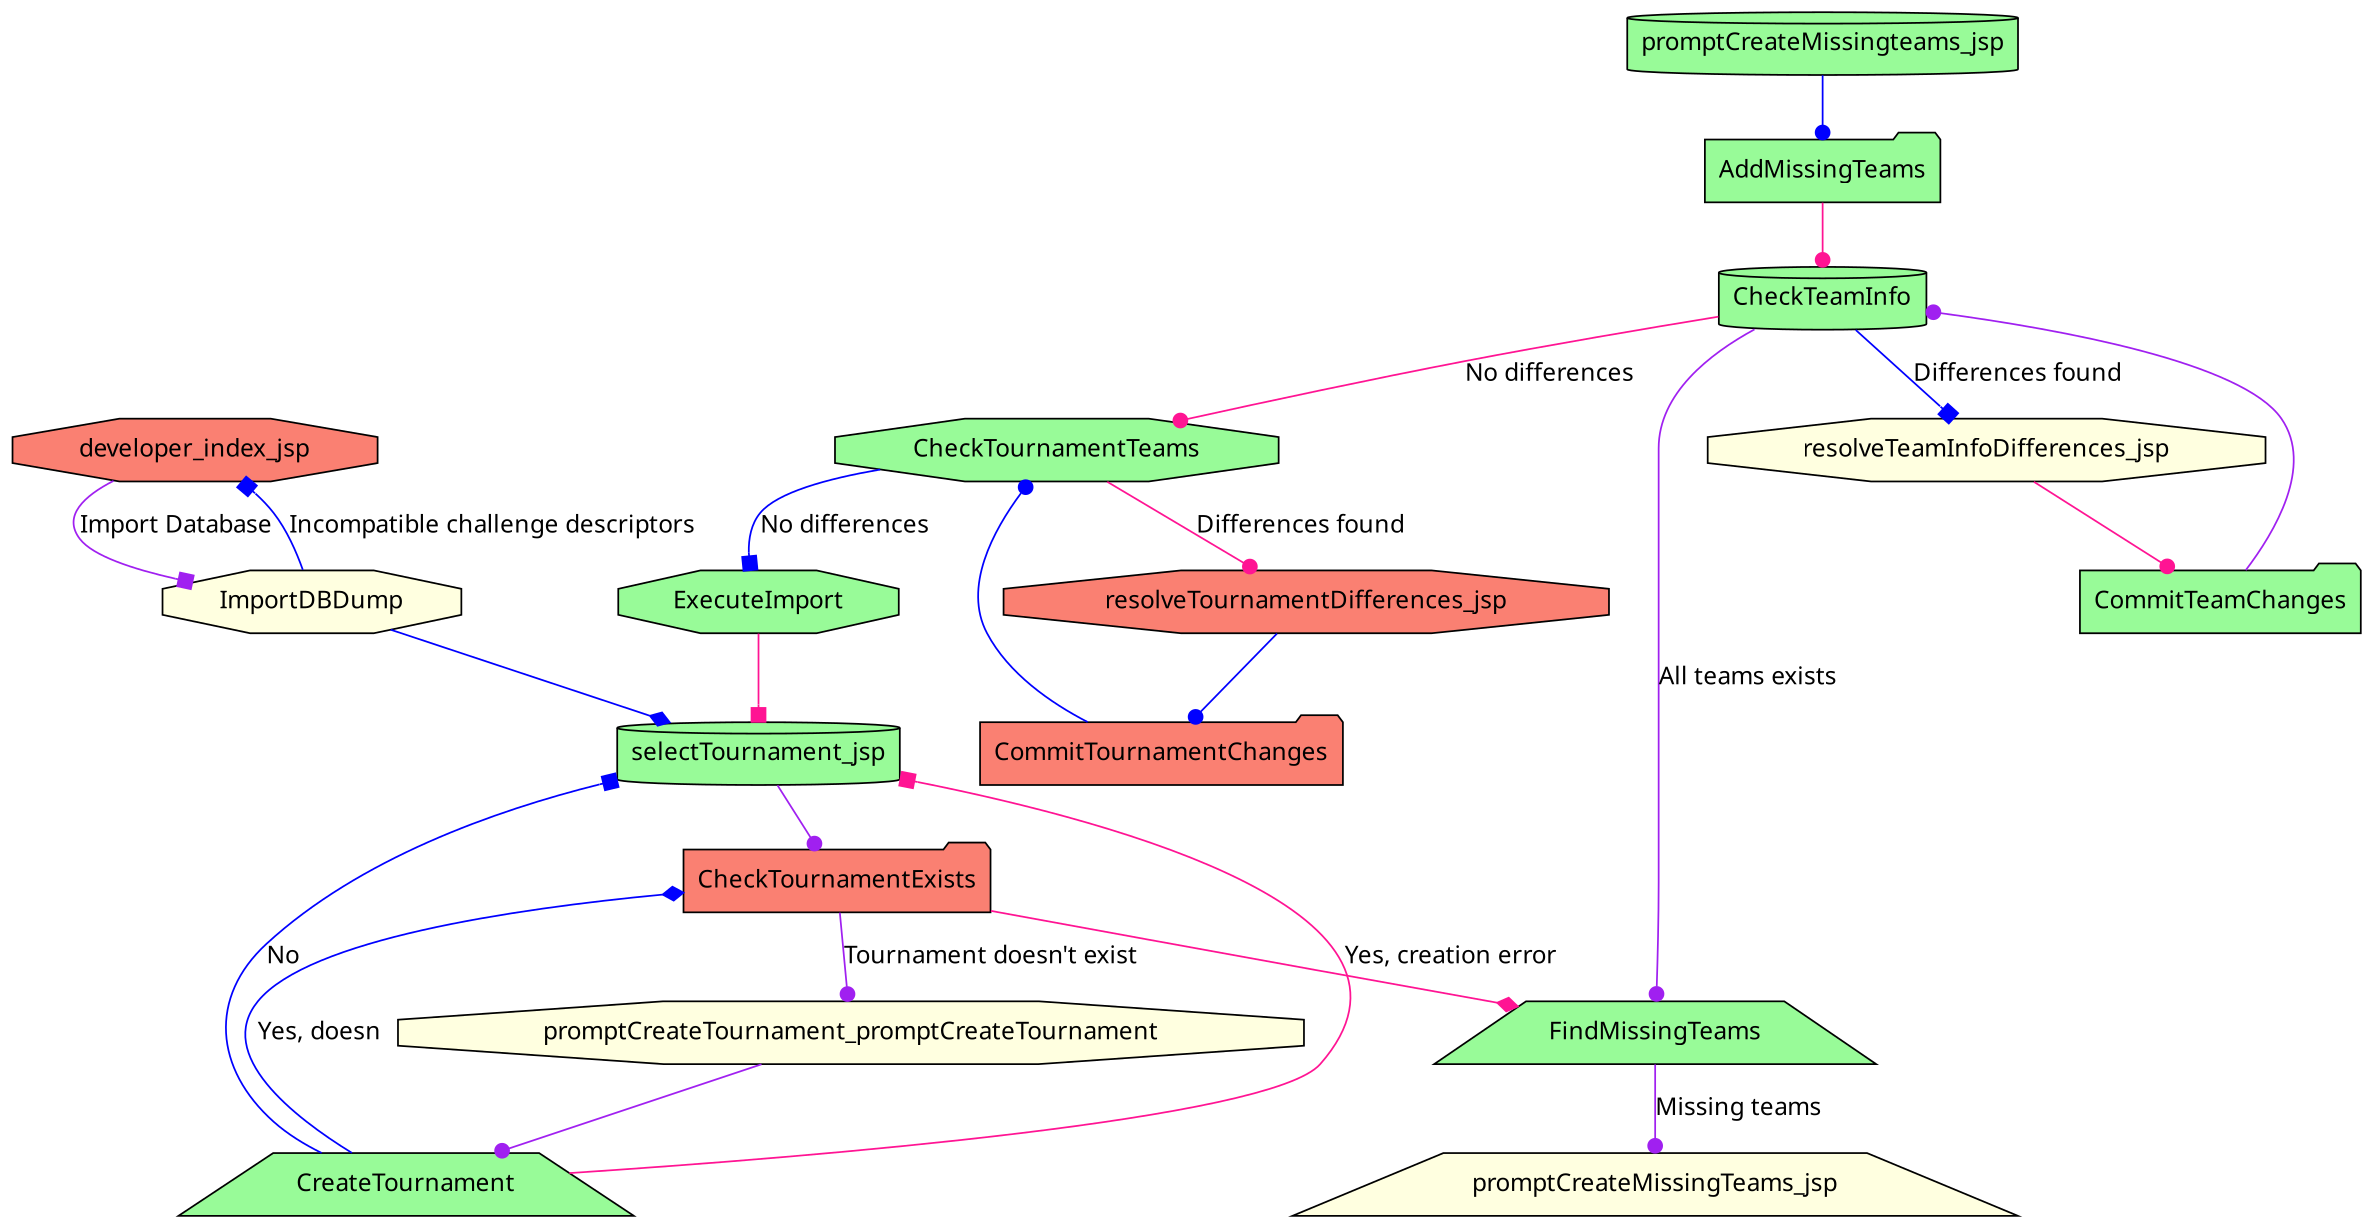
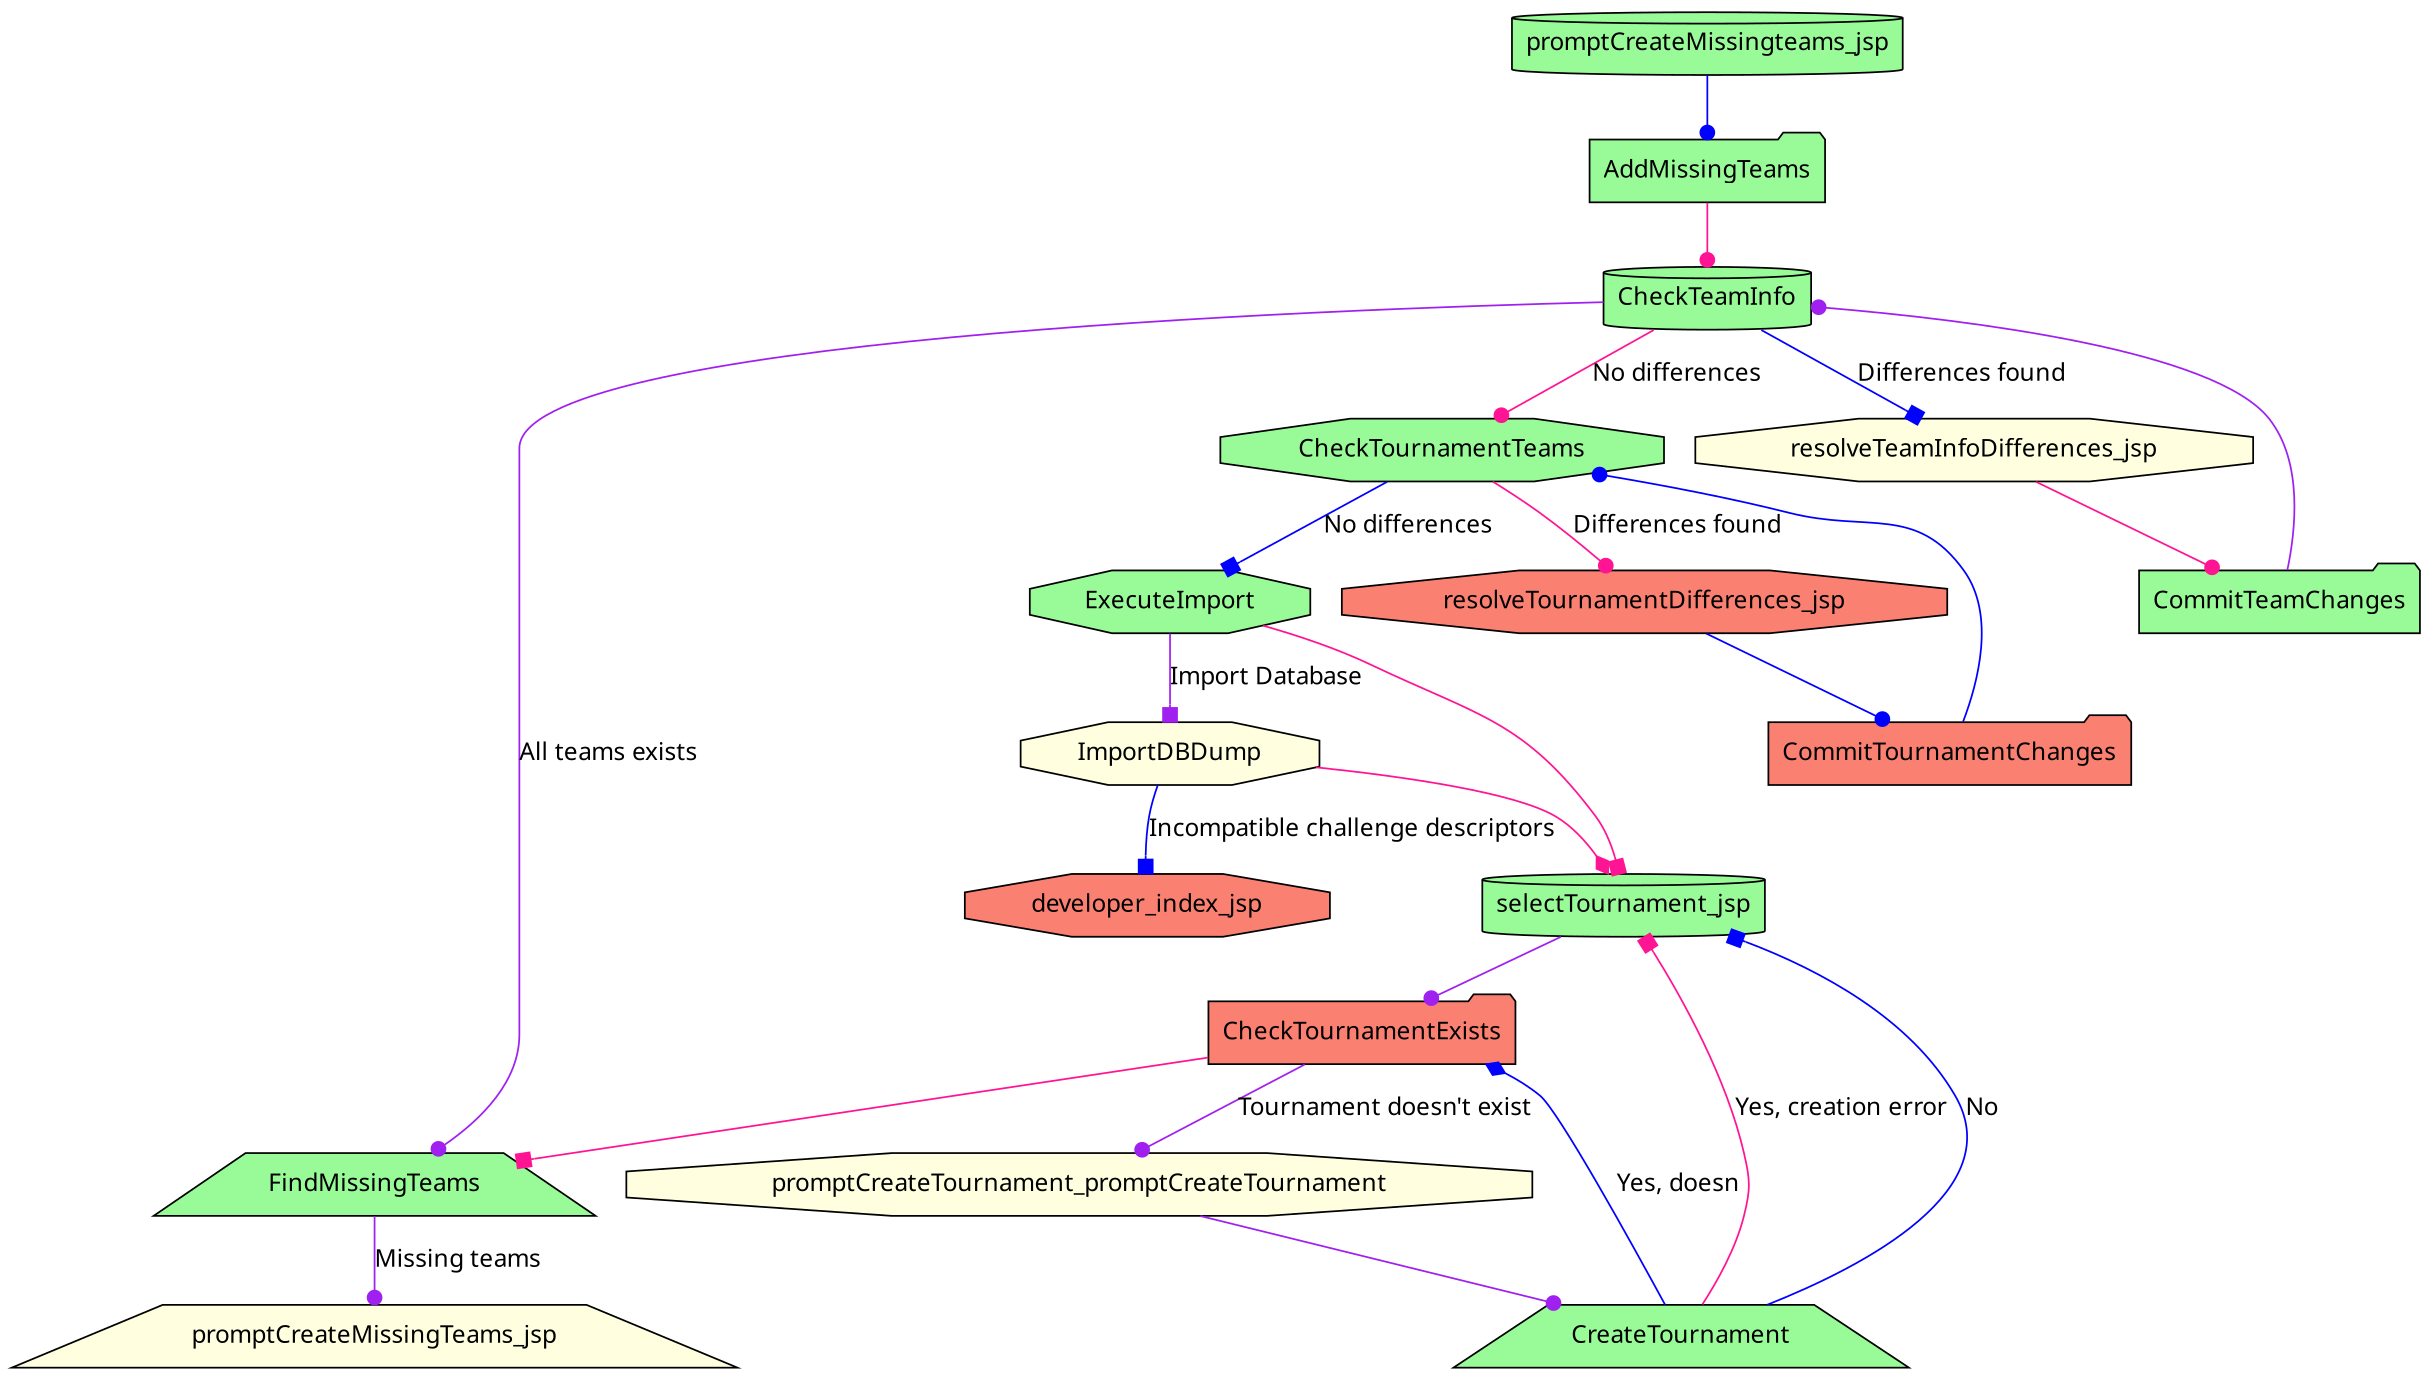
(90, 548) -> (1170, 669)
(520, 673) -> (1466, 789)
(1244, 957) -> (871, 1108)
